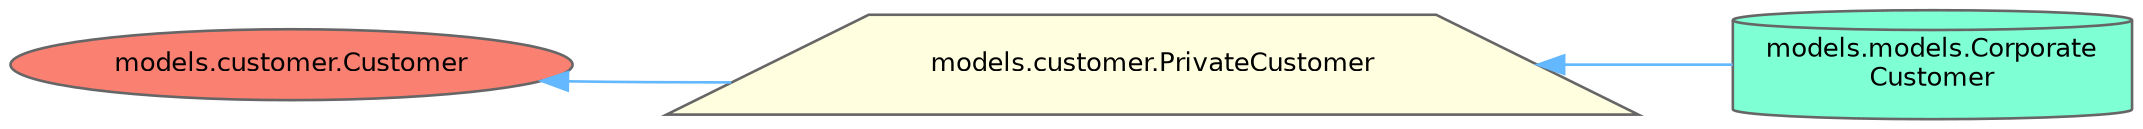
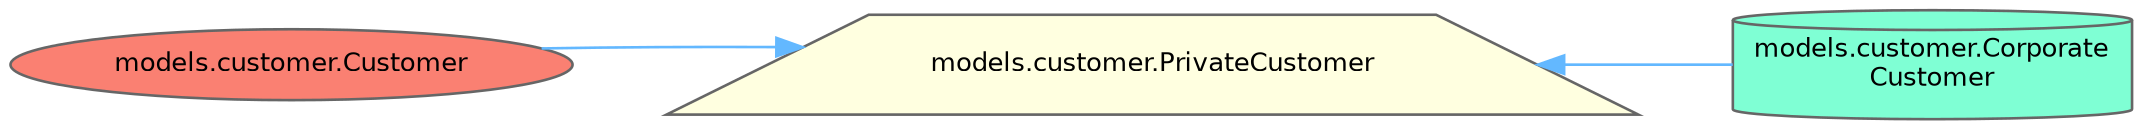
(1932, 65) -> (1932, 65)
(650, 82) -> (659, 47)
